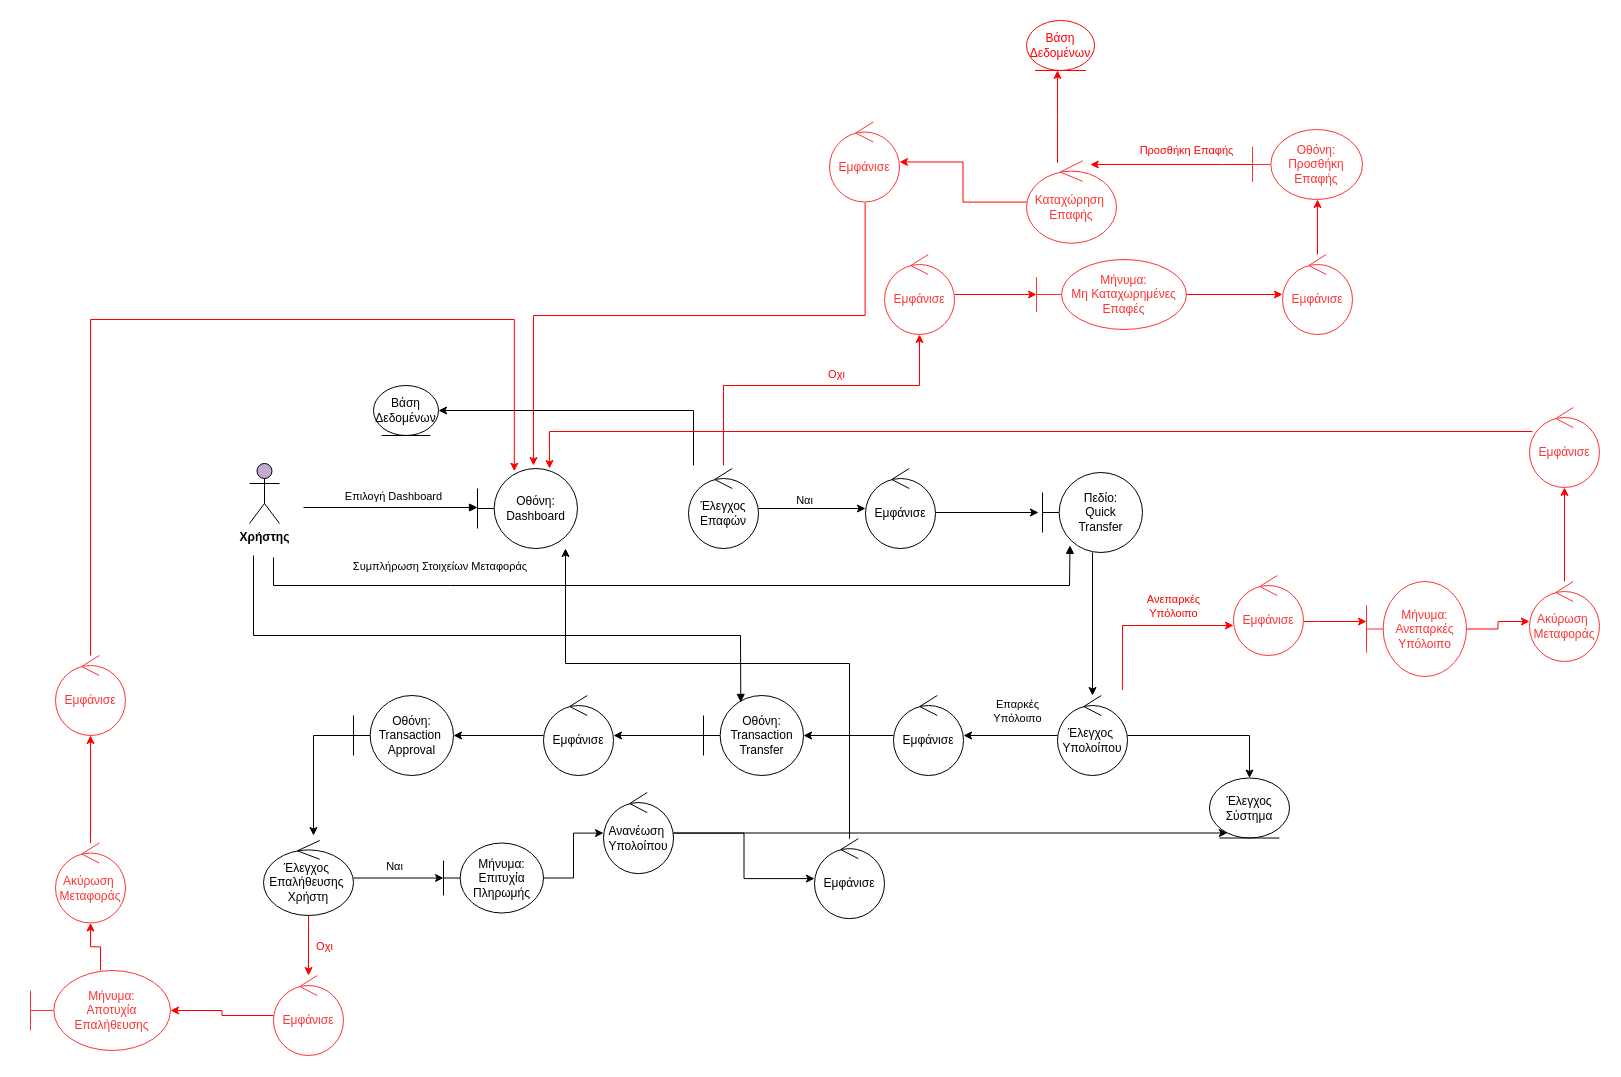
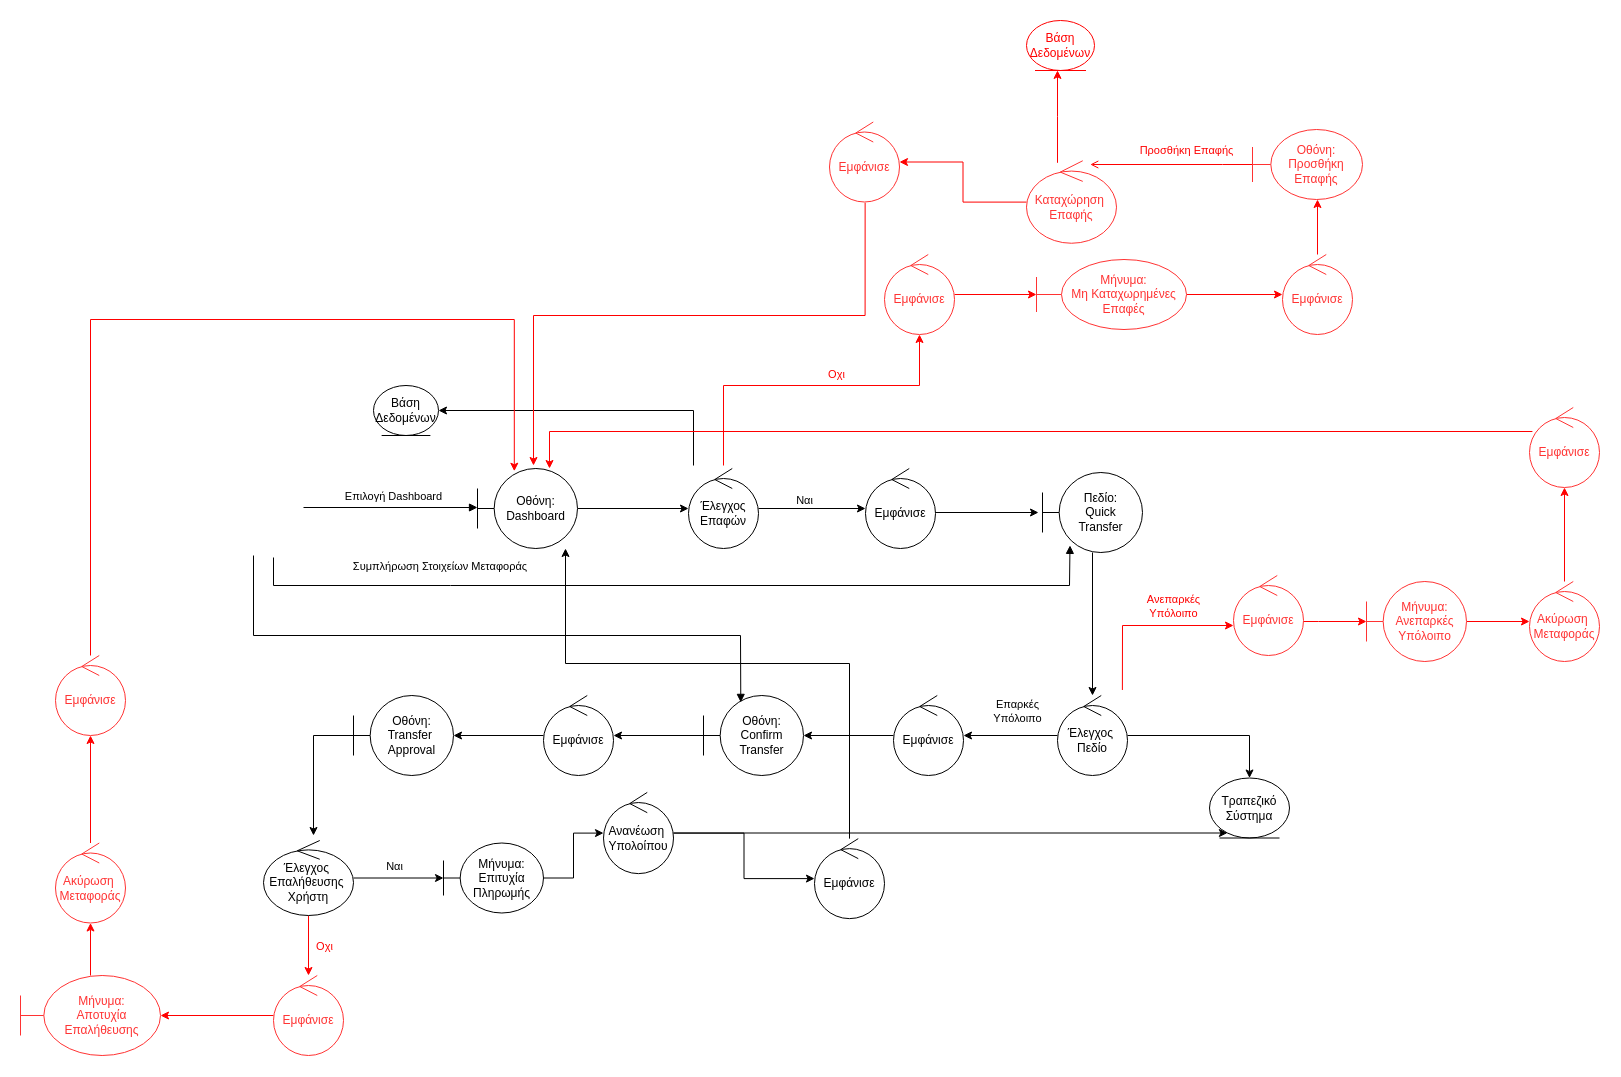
(1098, 165) -> (1096, 165)
(265, 494) -> none
none -> (630, 509)
(1417, 629) -> (1417, 622)
(412, 736) -> (412, 736)
(762, 736) -> (762, 736)
(1093, 741) -> (1093, 741)
(1250, 809) -> (1250, 809)
(101, 1011) -> (91, 1016)
